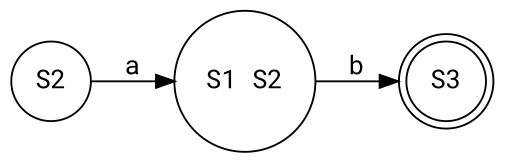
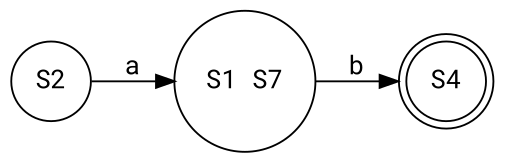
(245, 81) -> (245, 81)
(446, 81) -> (446, 81)
